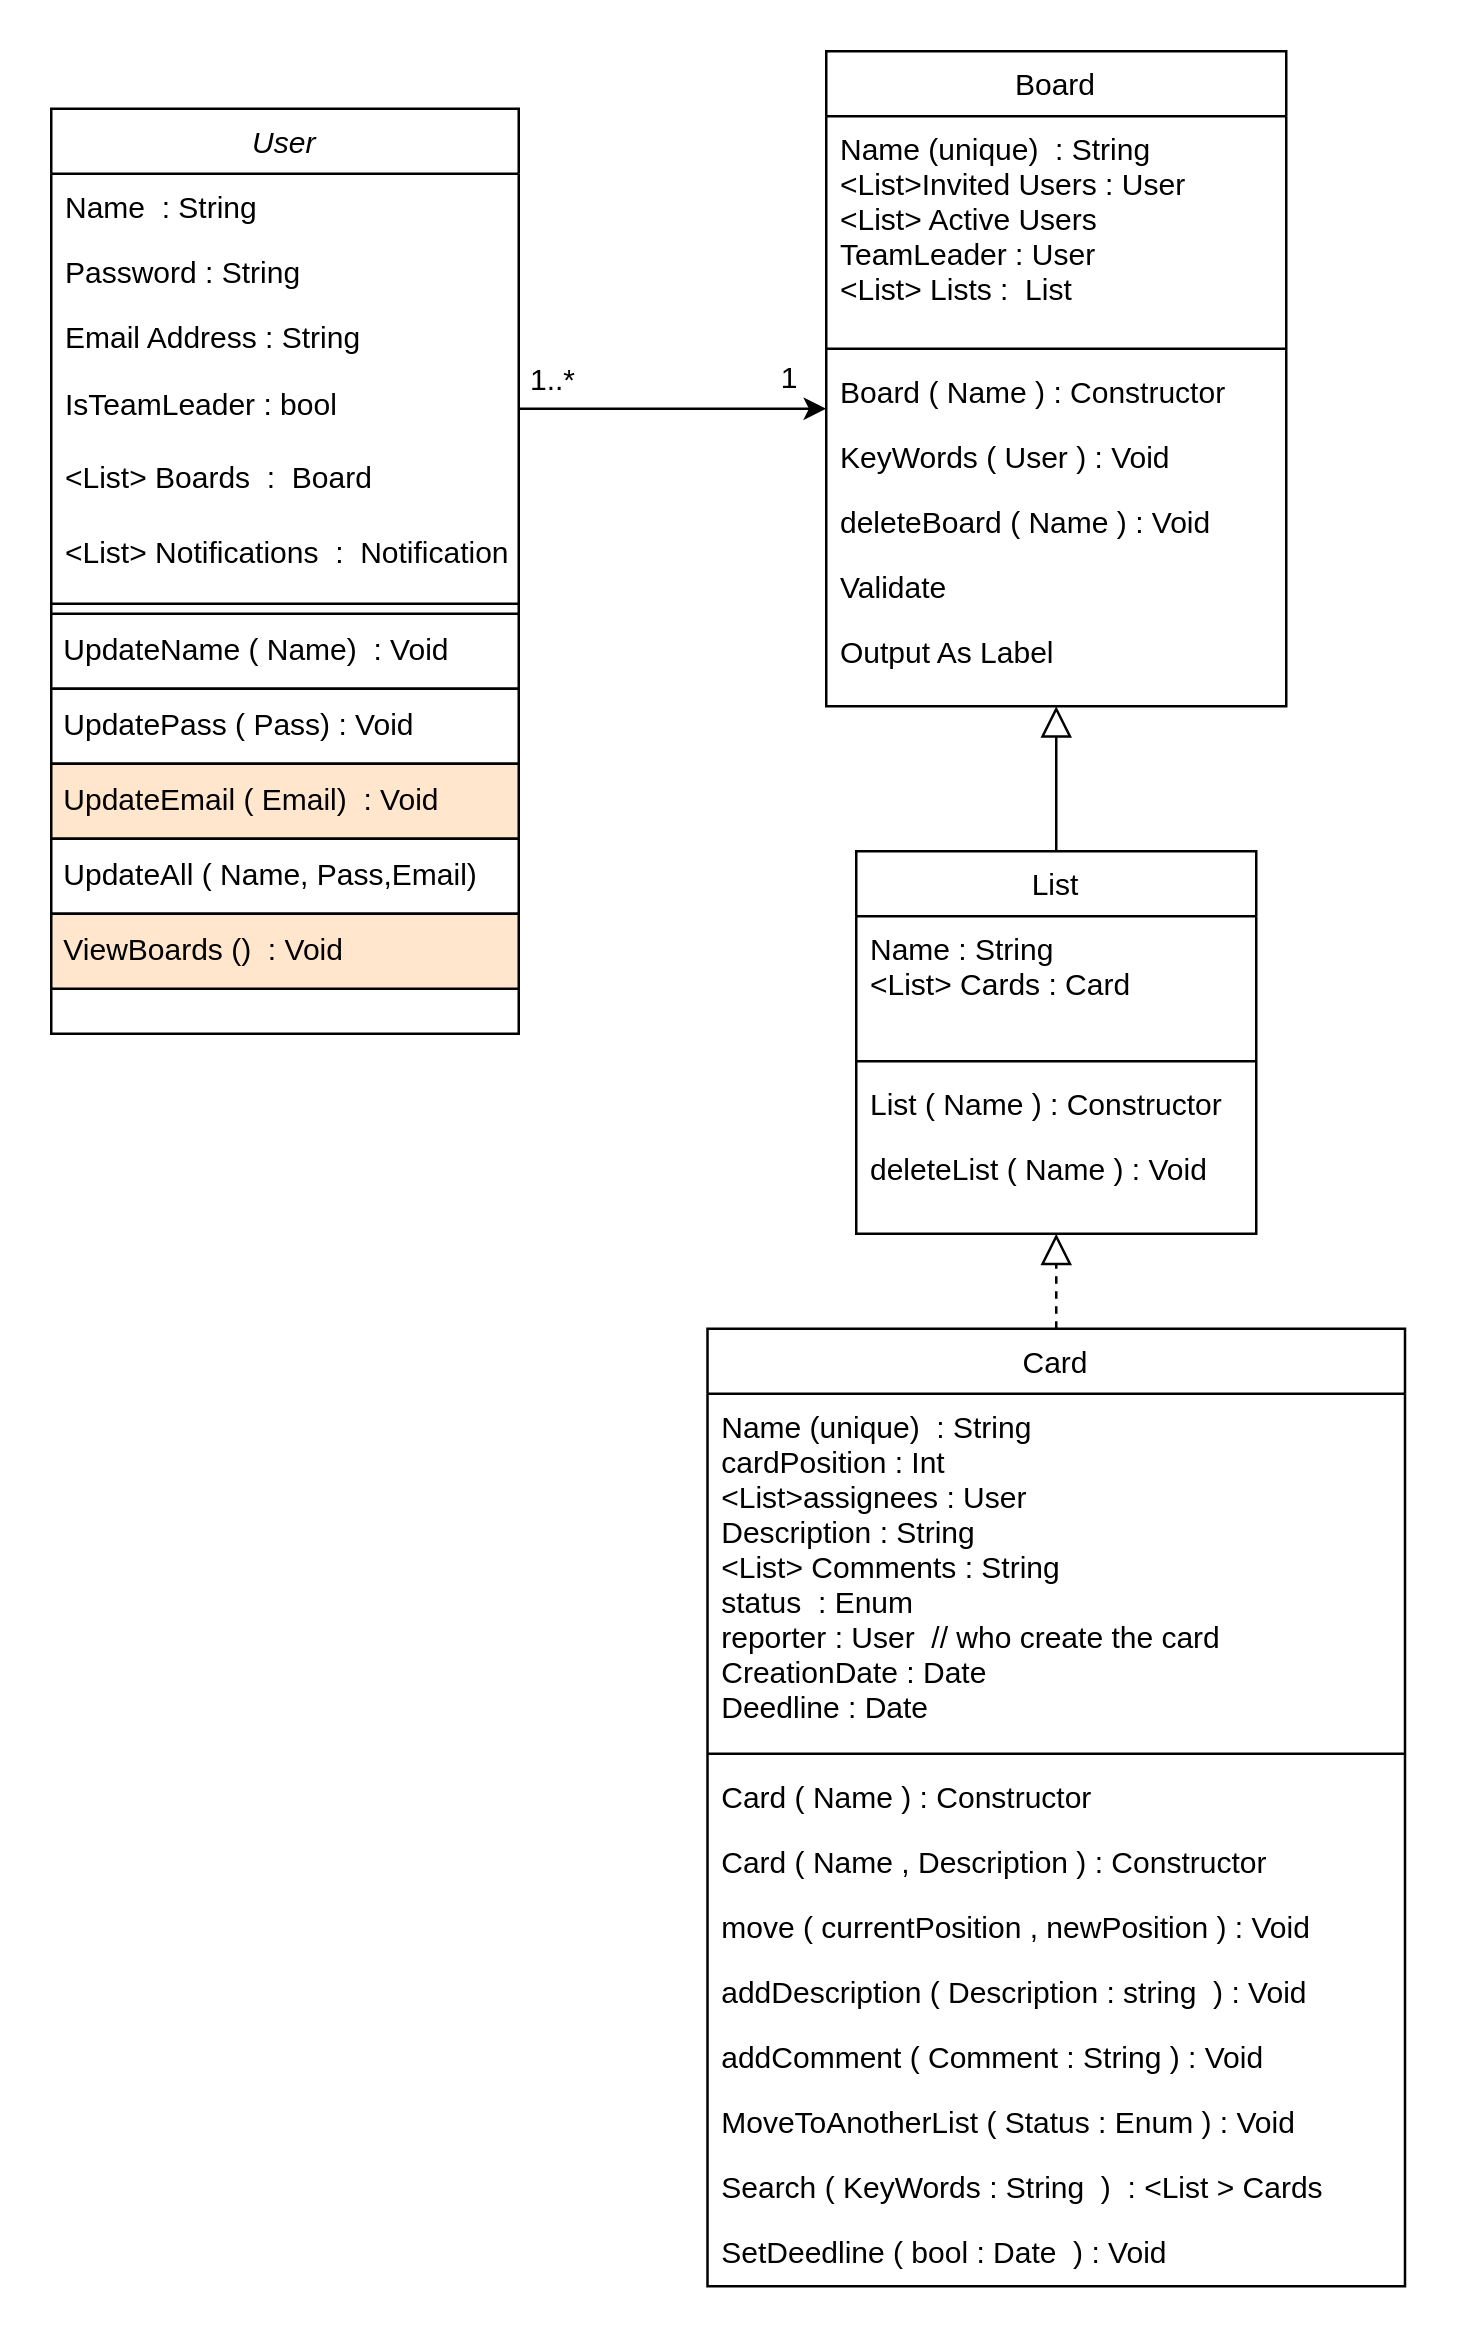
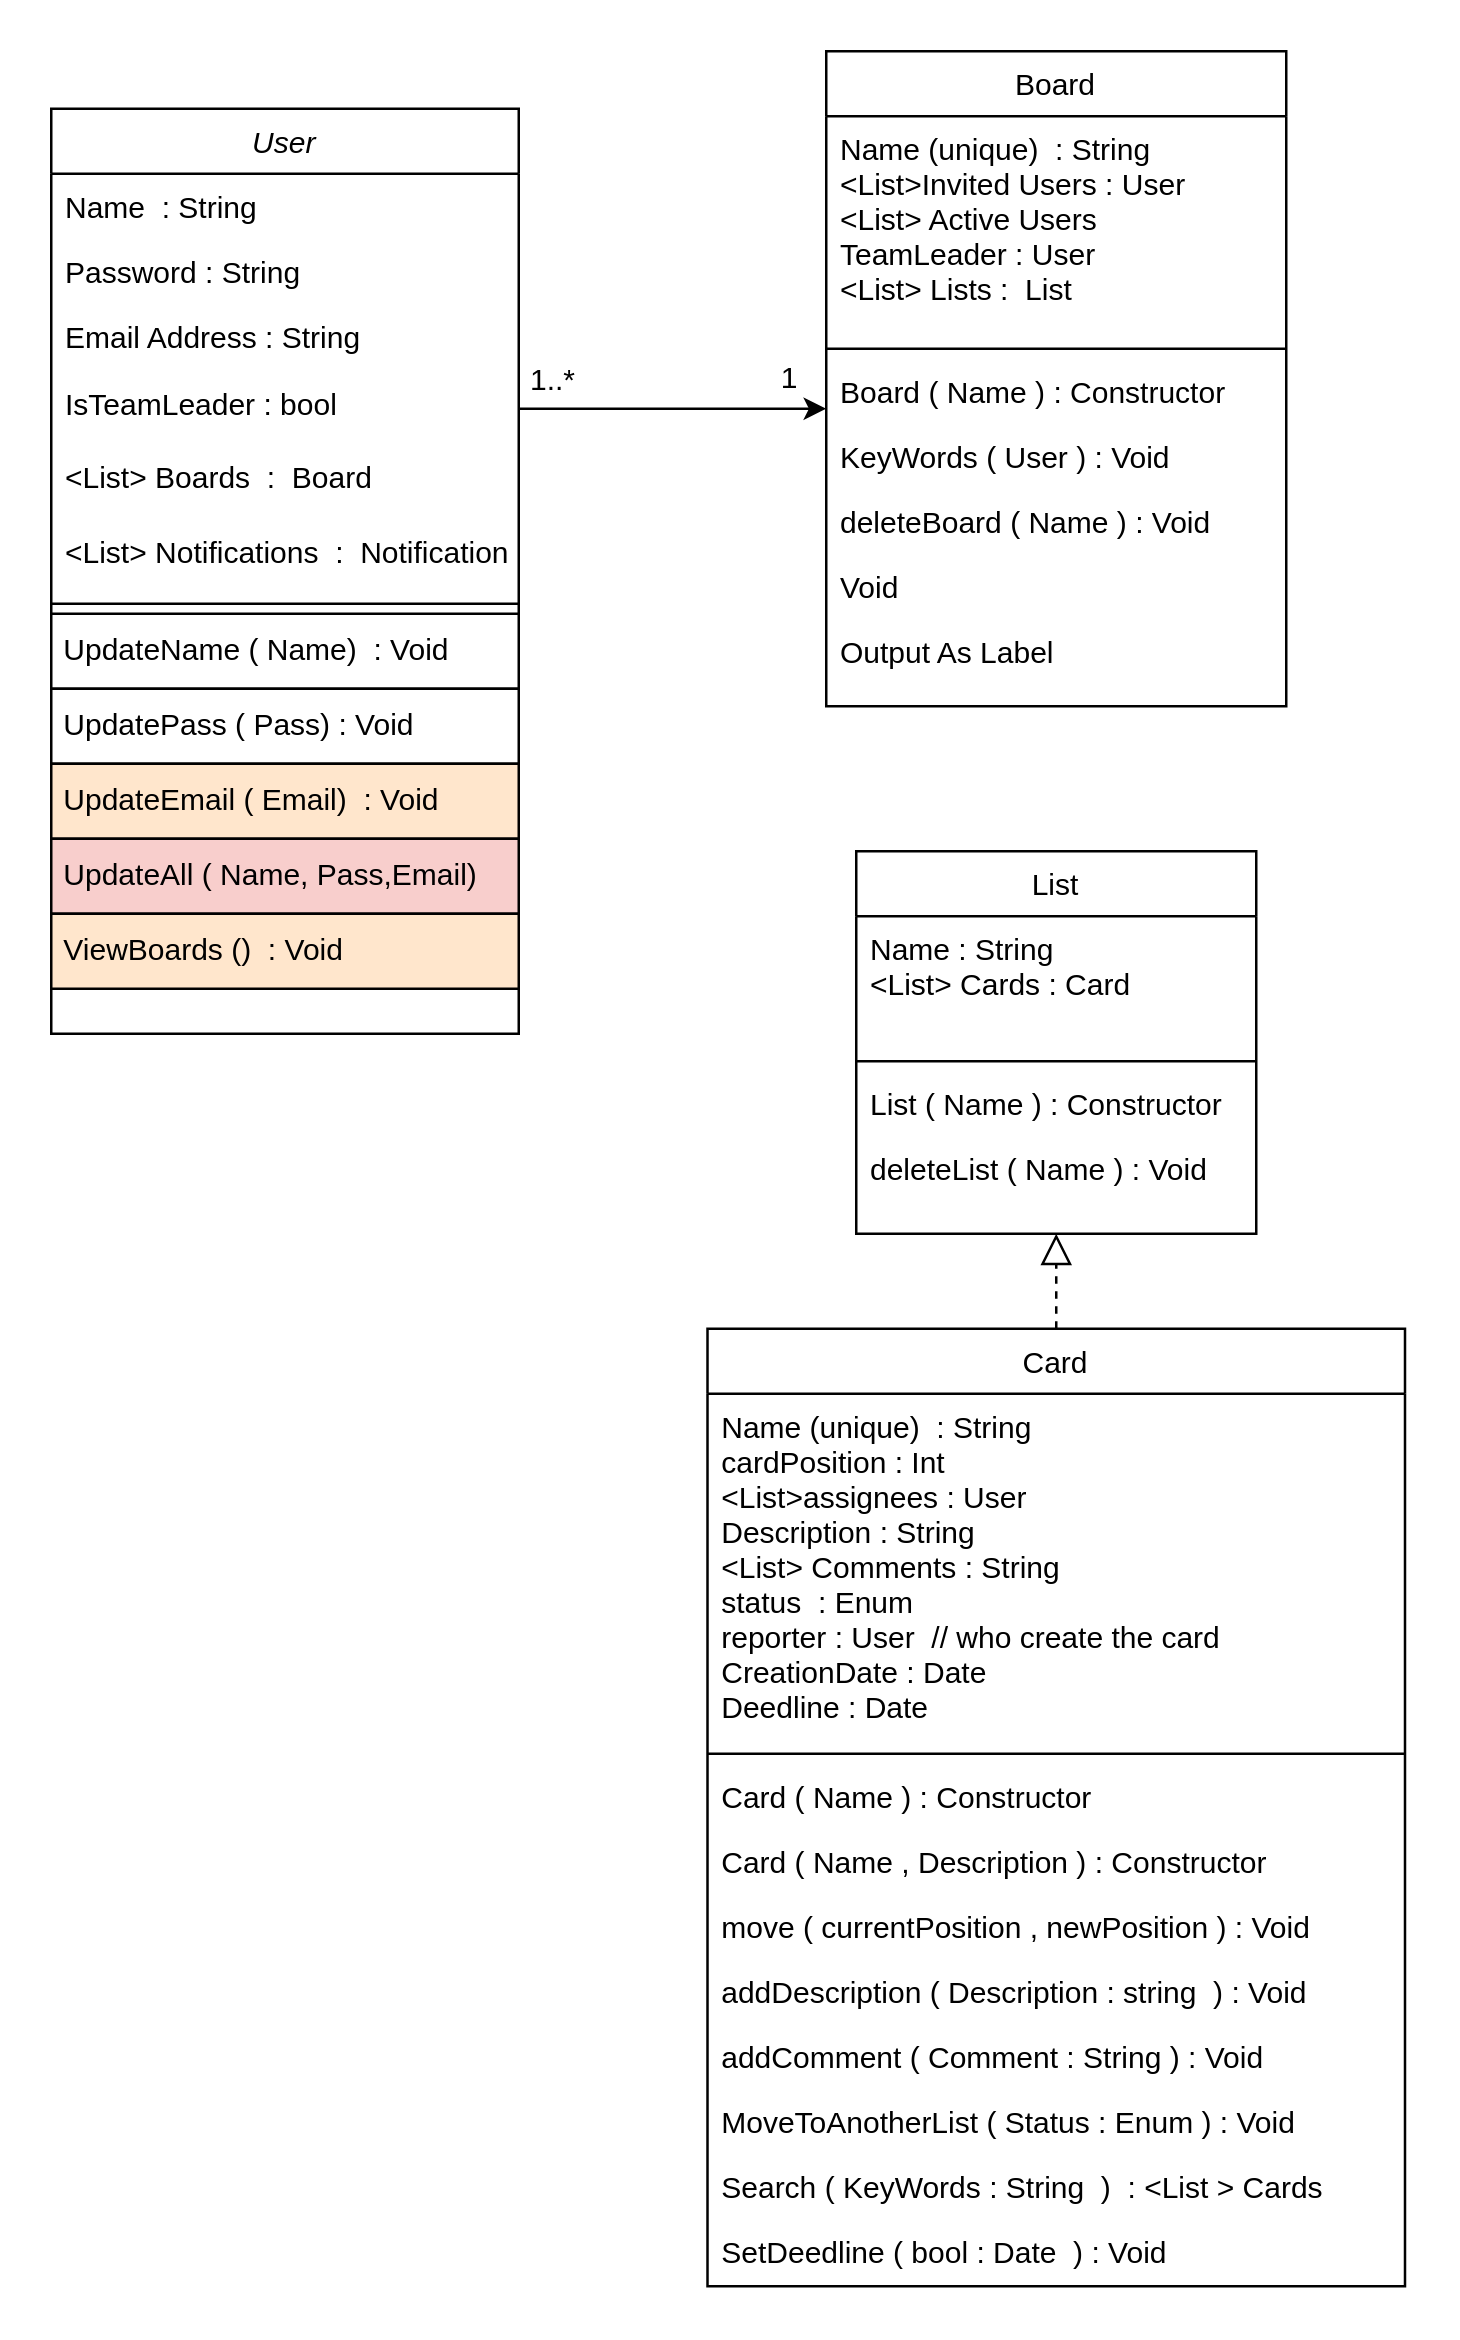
(899, 588) -> (870, 588)
(1056, 794) -> none
(285, 876) -> (285, 876)
